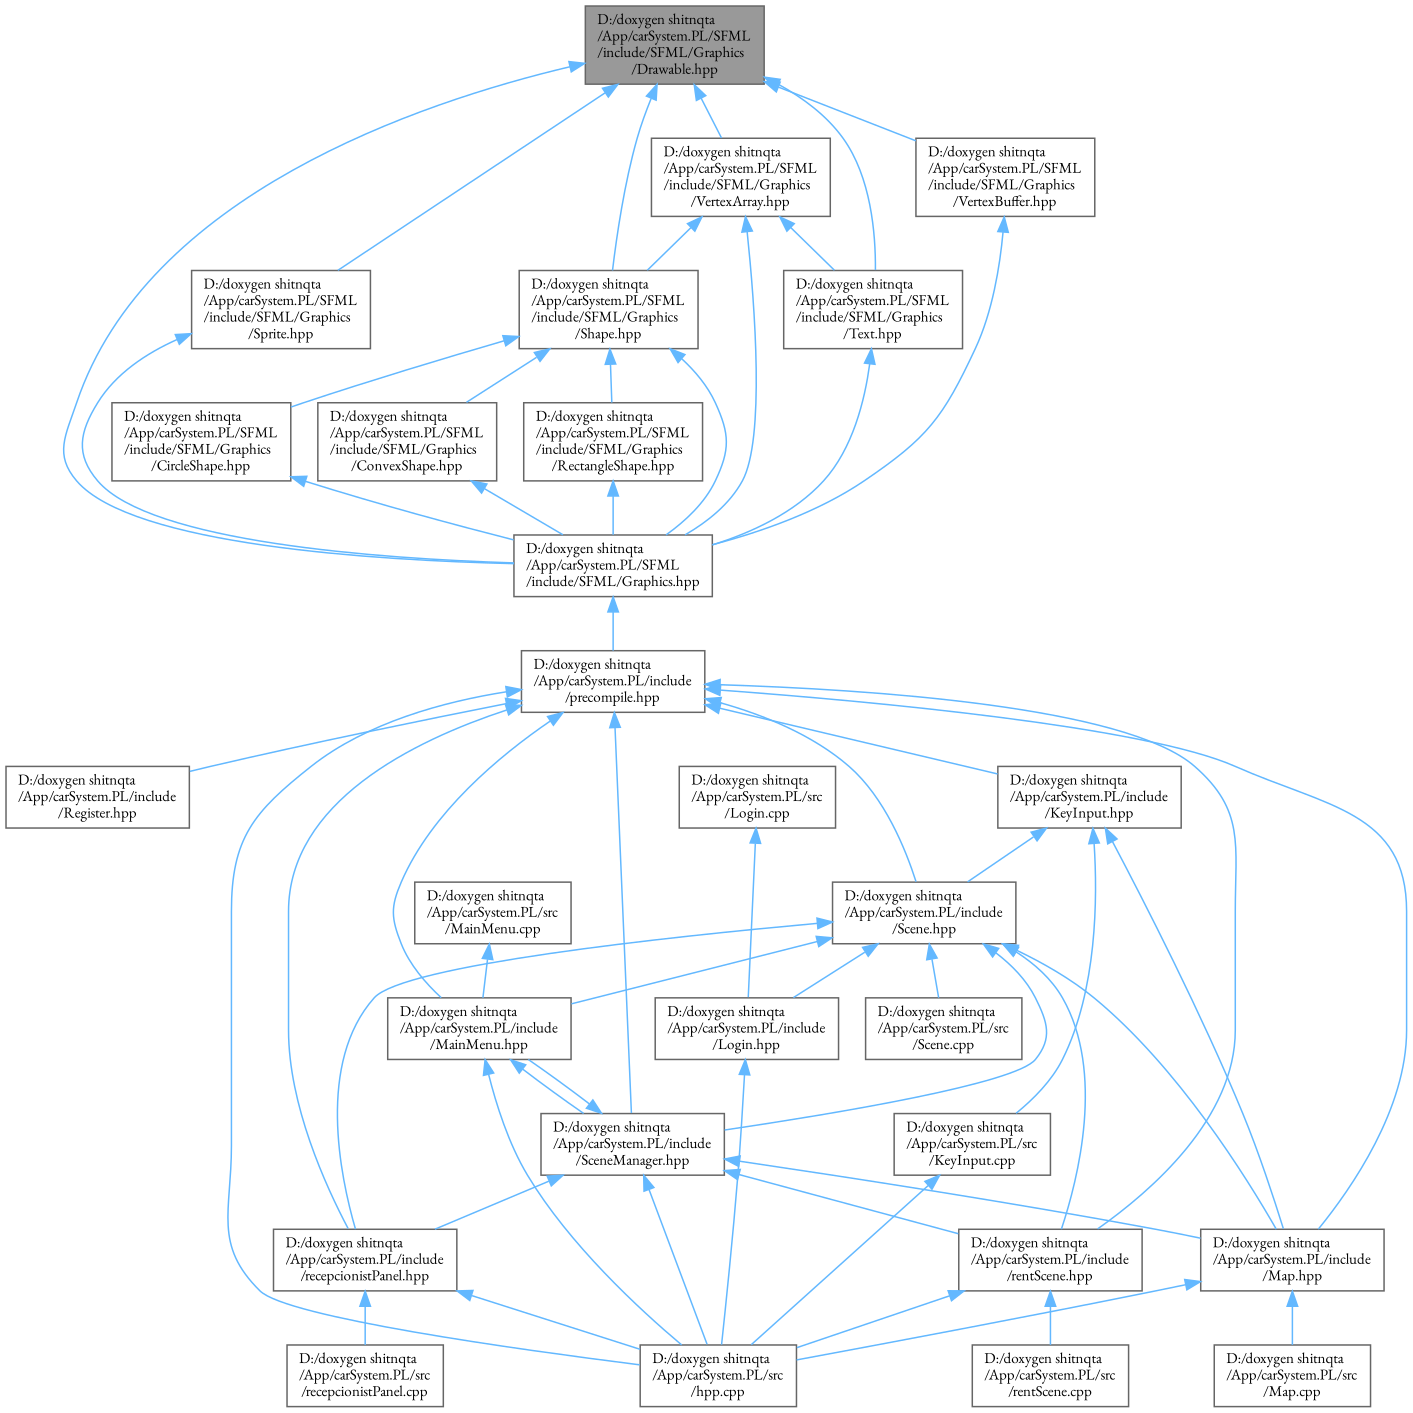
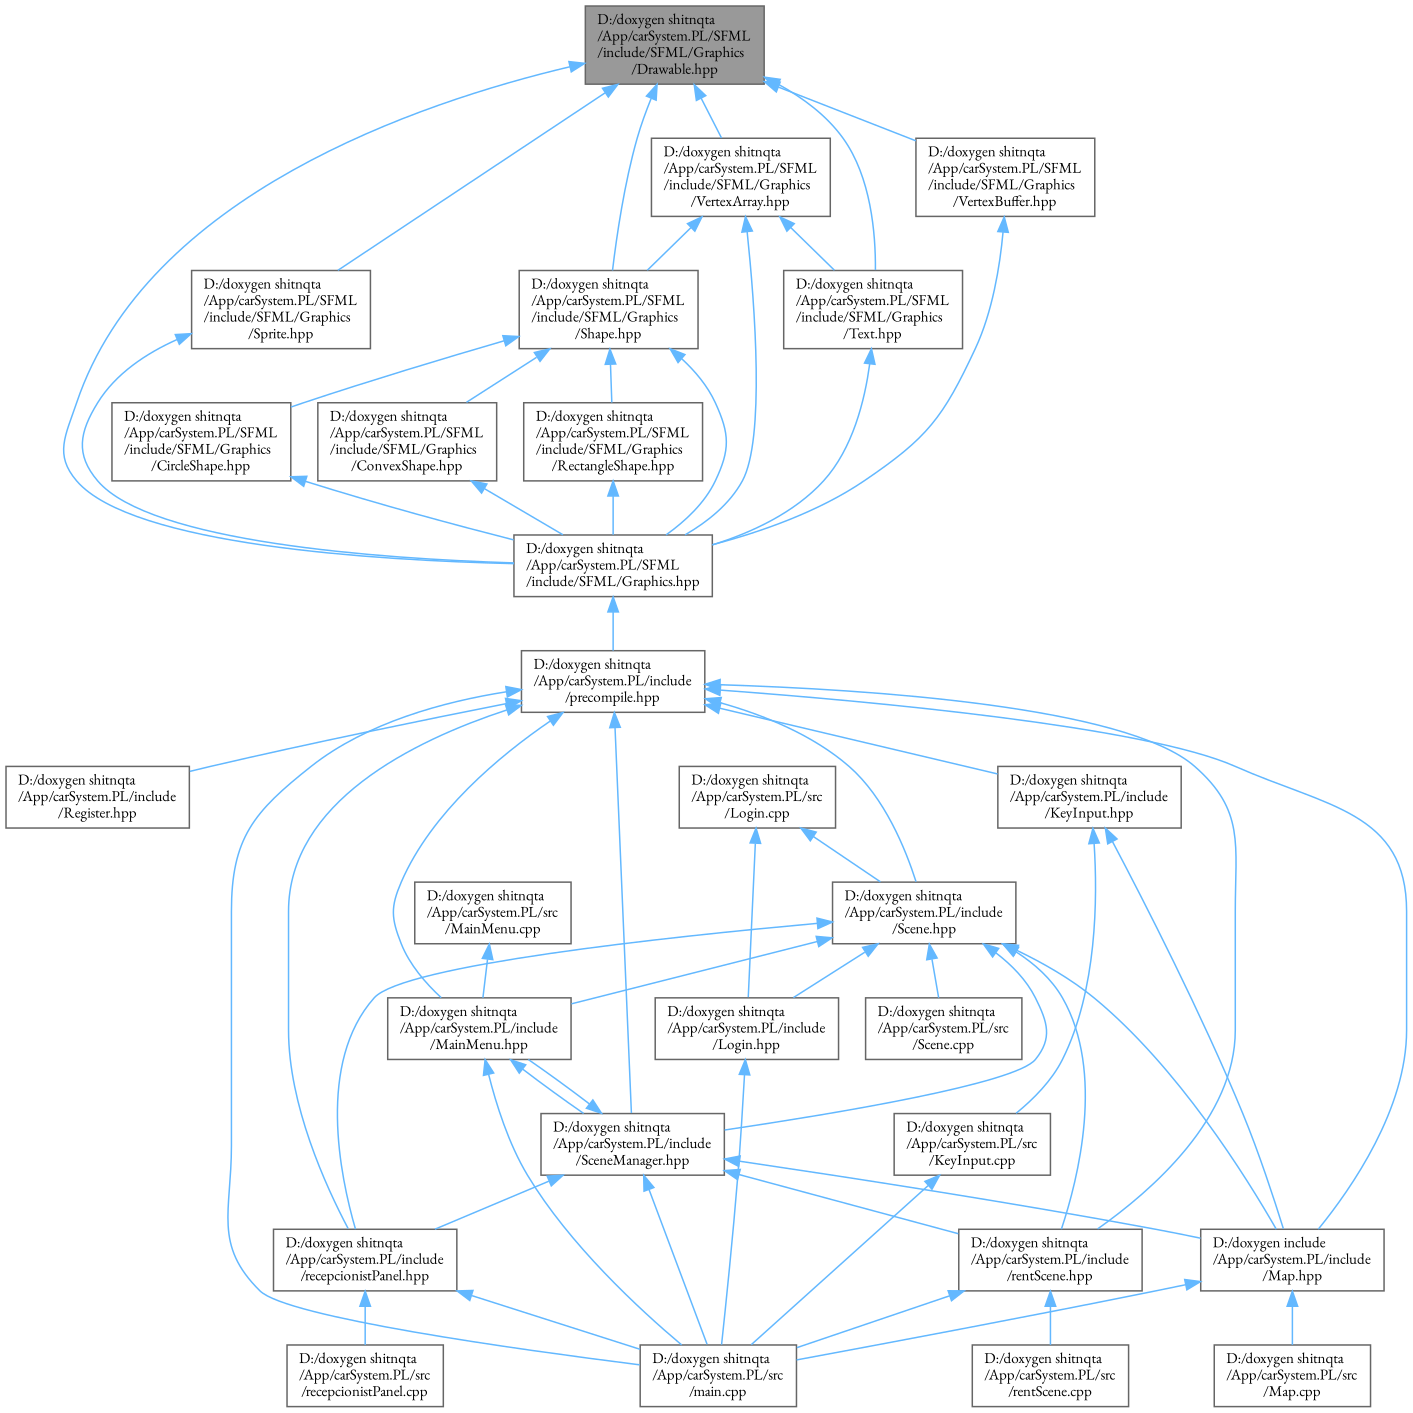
(1001, 859) -> (847, 859)
(1292, 1260) -> (1292, 1260)
(718, 1376) -> (718, 1376)
